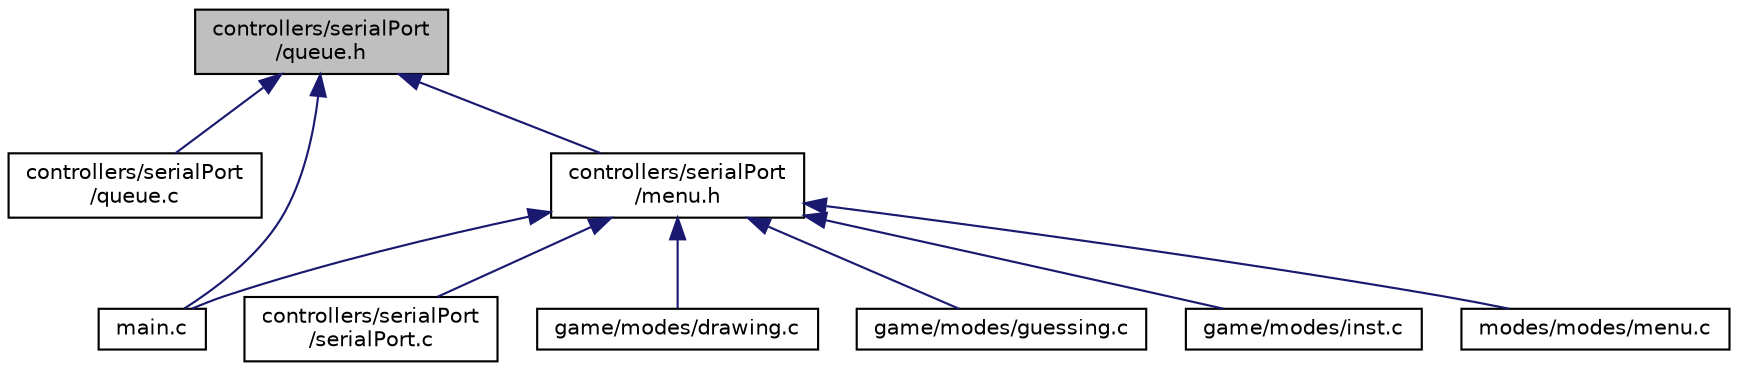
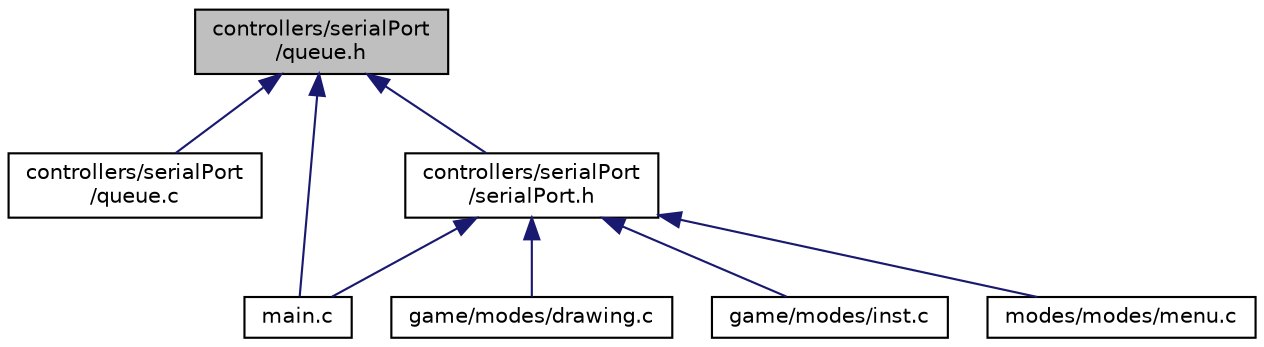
(678, 185) -> (532, 185)
(371, 329) -> none
(1001, 329) -> none
